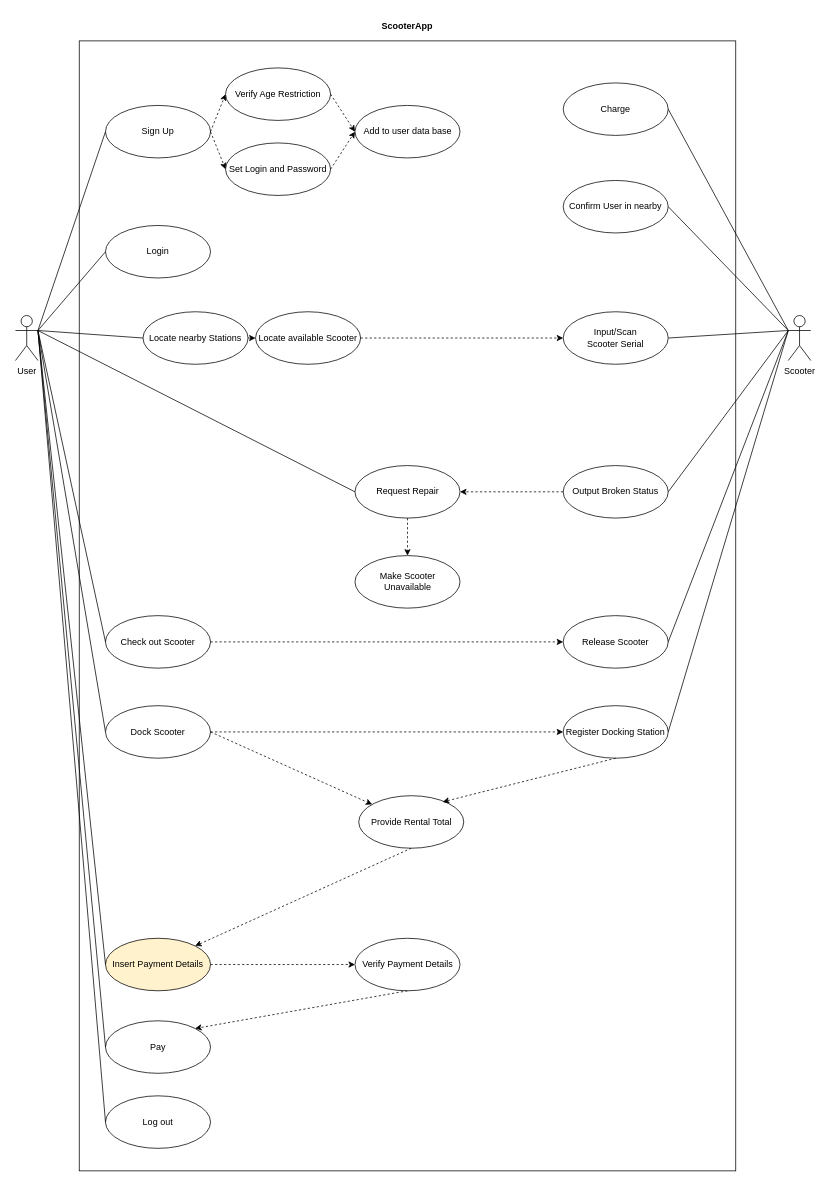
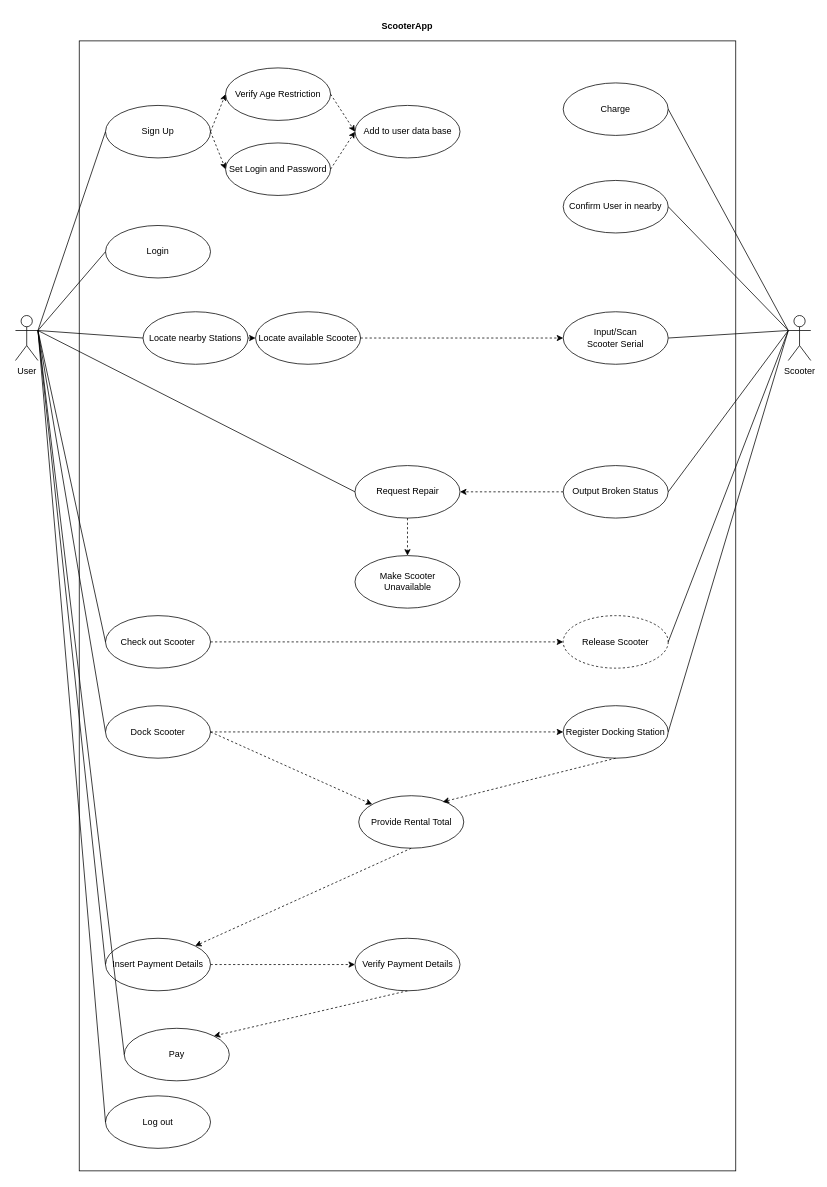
(615, 642) -> (615, 642)
(158, 964) -> (158, 964)
(158, 1047) -> (177, 1054)
